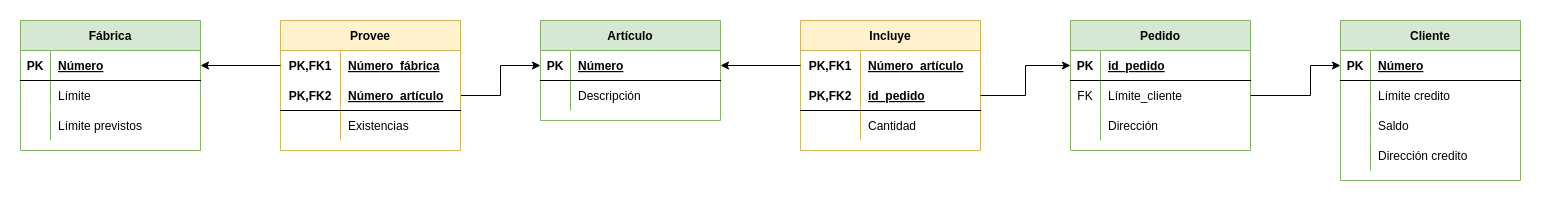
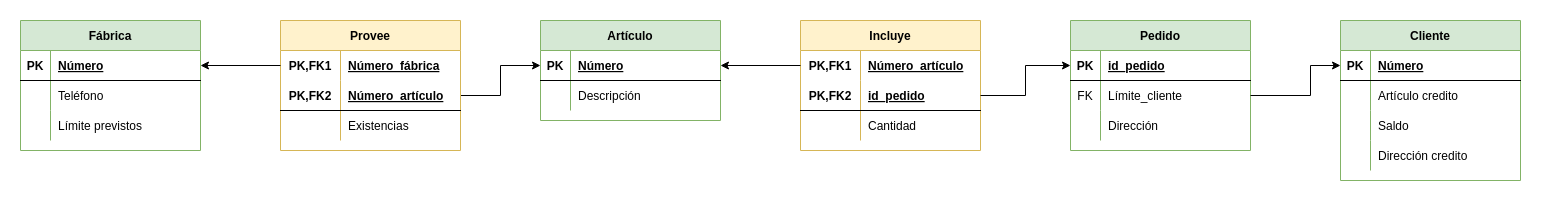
(77, 96) -> (83, 96)
(1420, 96) -> (1427, 96)
